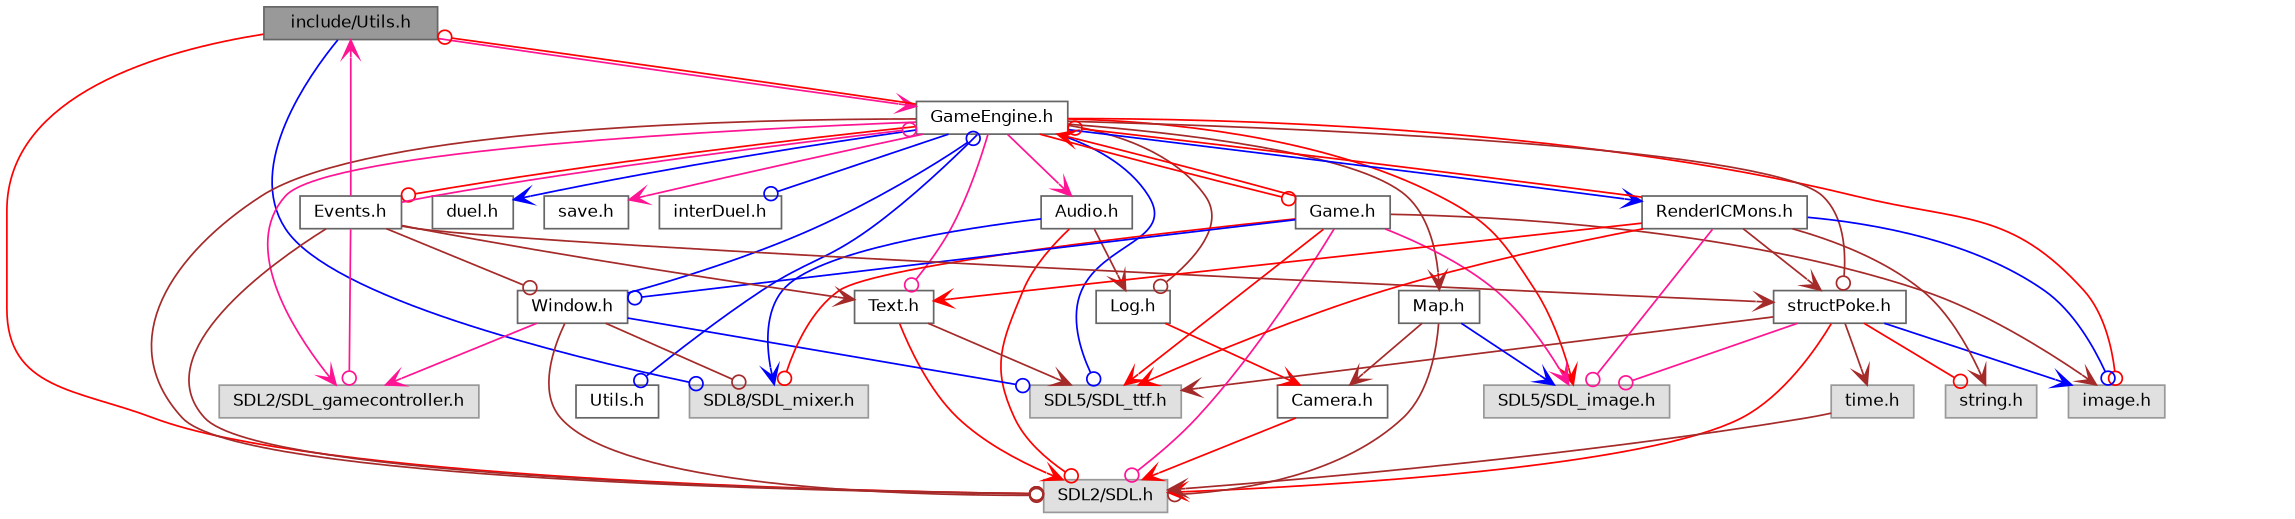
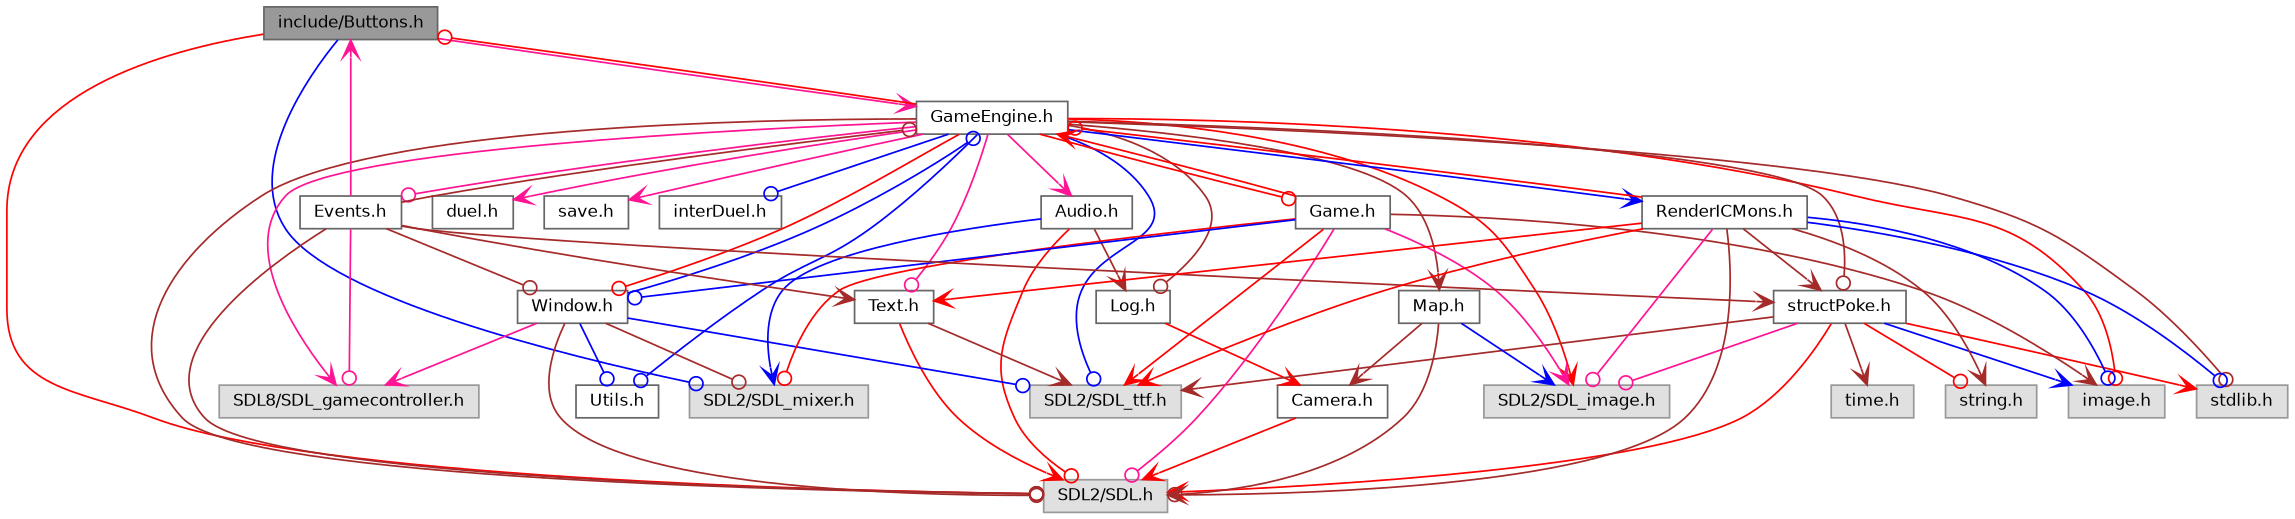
(351, 23) -> (351, 23)
(666, 156) -> (666, 156)
(652, 162) -> (652, 162)
(646, 174) -> (646, 174)
none -> (797, 222)
none -> (592, 348)
(349, 401) -> (349, 401)
(779, 401) -> (779, 401)
(1106, 401) -> (1106, 401)
(1577, 401) -> (1577, 401)
none -> (2242, 401)
(1509, 458) -> (1673, 425)
